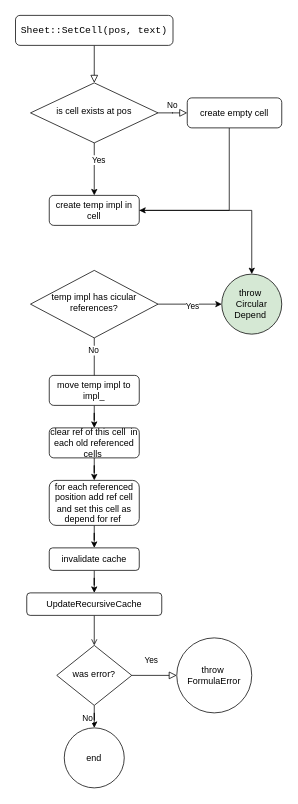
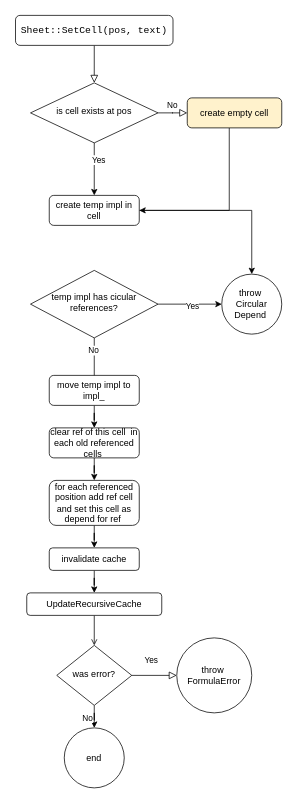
(234, 113) -> (234, 113)
(252, 304) -> (252, 304)
